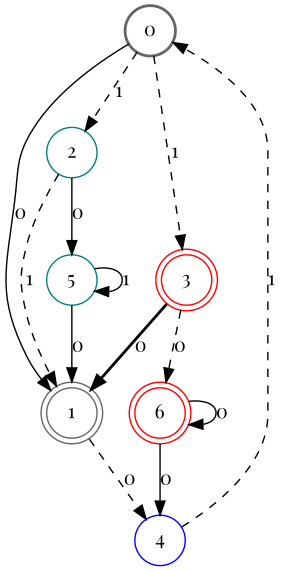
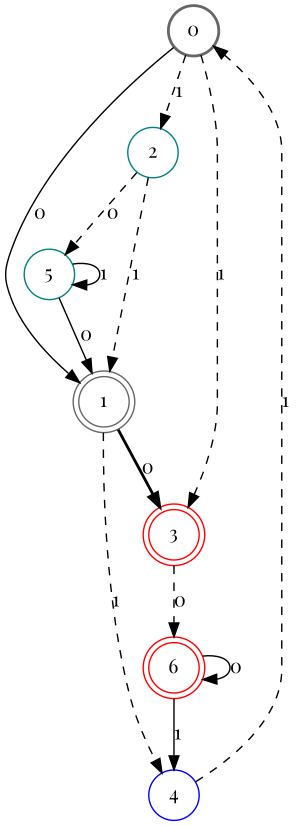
(72, 209) -> (106, 208)
(134, 341) -> (136, 462)
(130, 479) -> (117, 601)
(166, 479) -> (178, 734)
